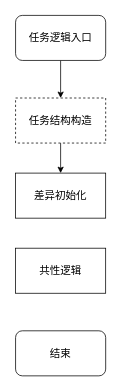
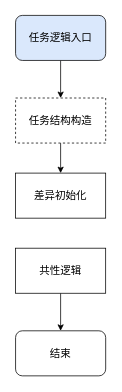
(60, 38) -> (60, 38)
none -> (60, 309)
